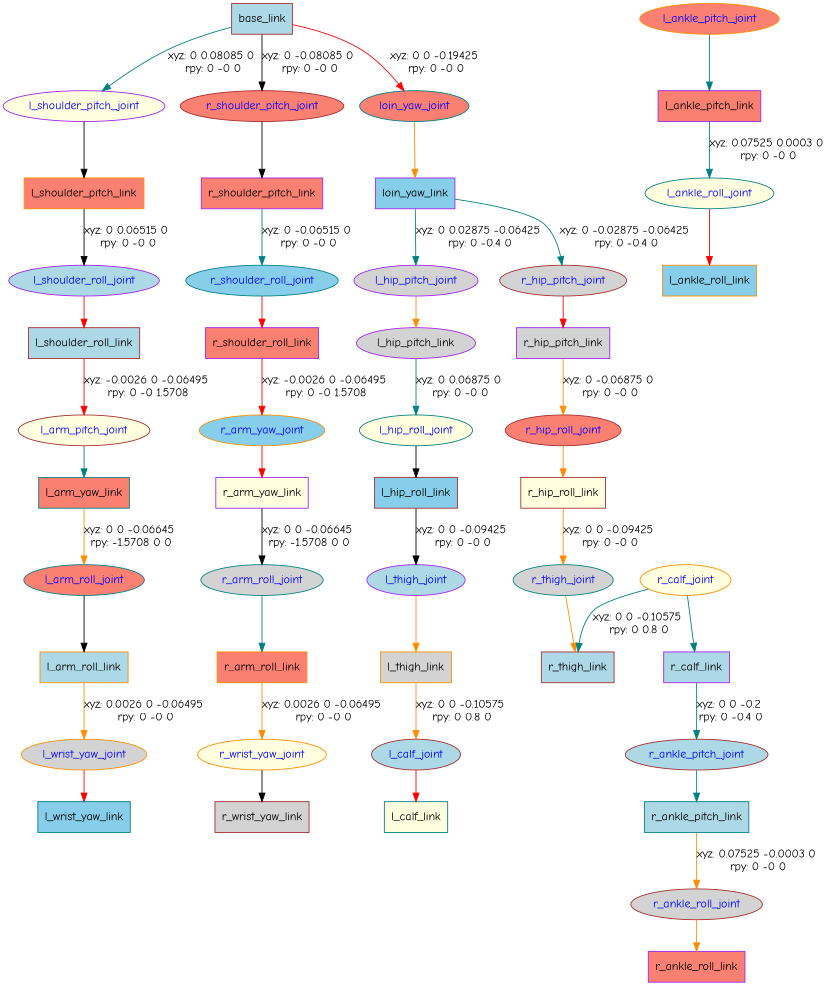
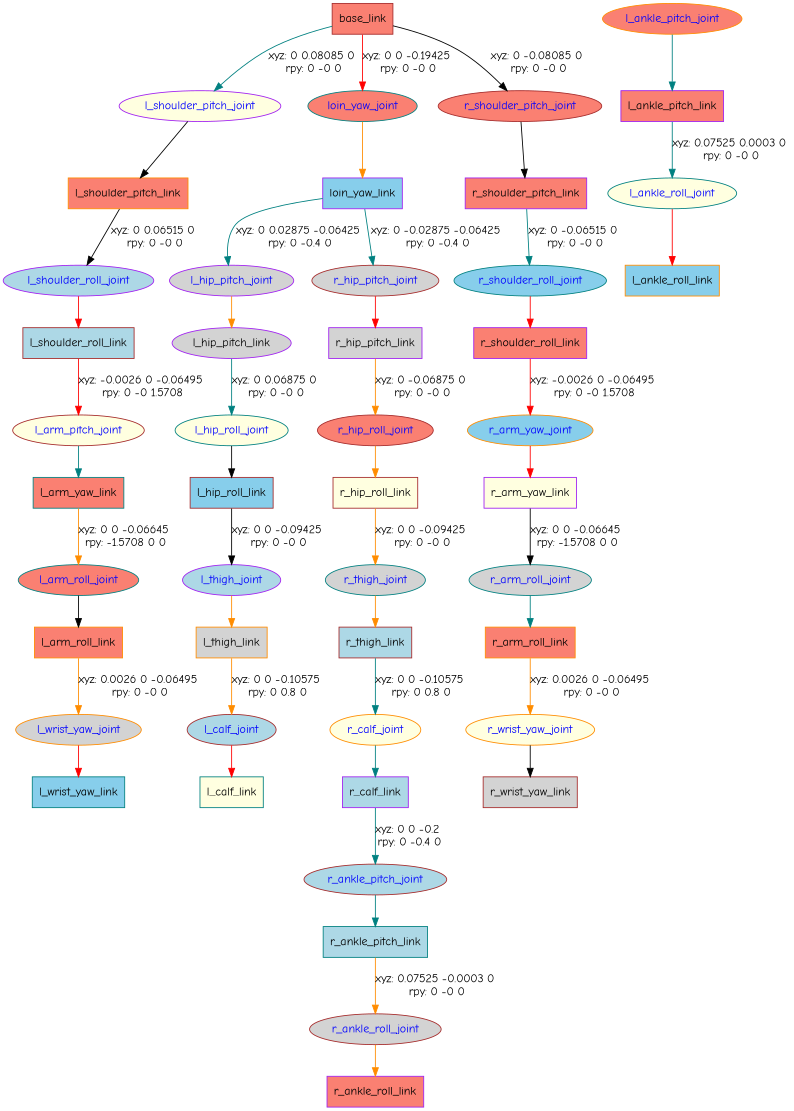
(262, 19) -> (363, 19)
(603, 604) -> (375, 682)
(84, 667) -> (78, 643)
